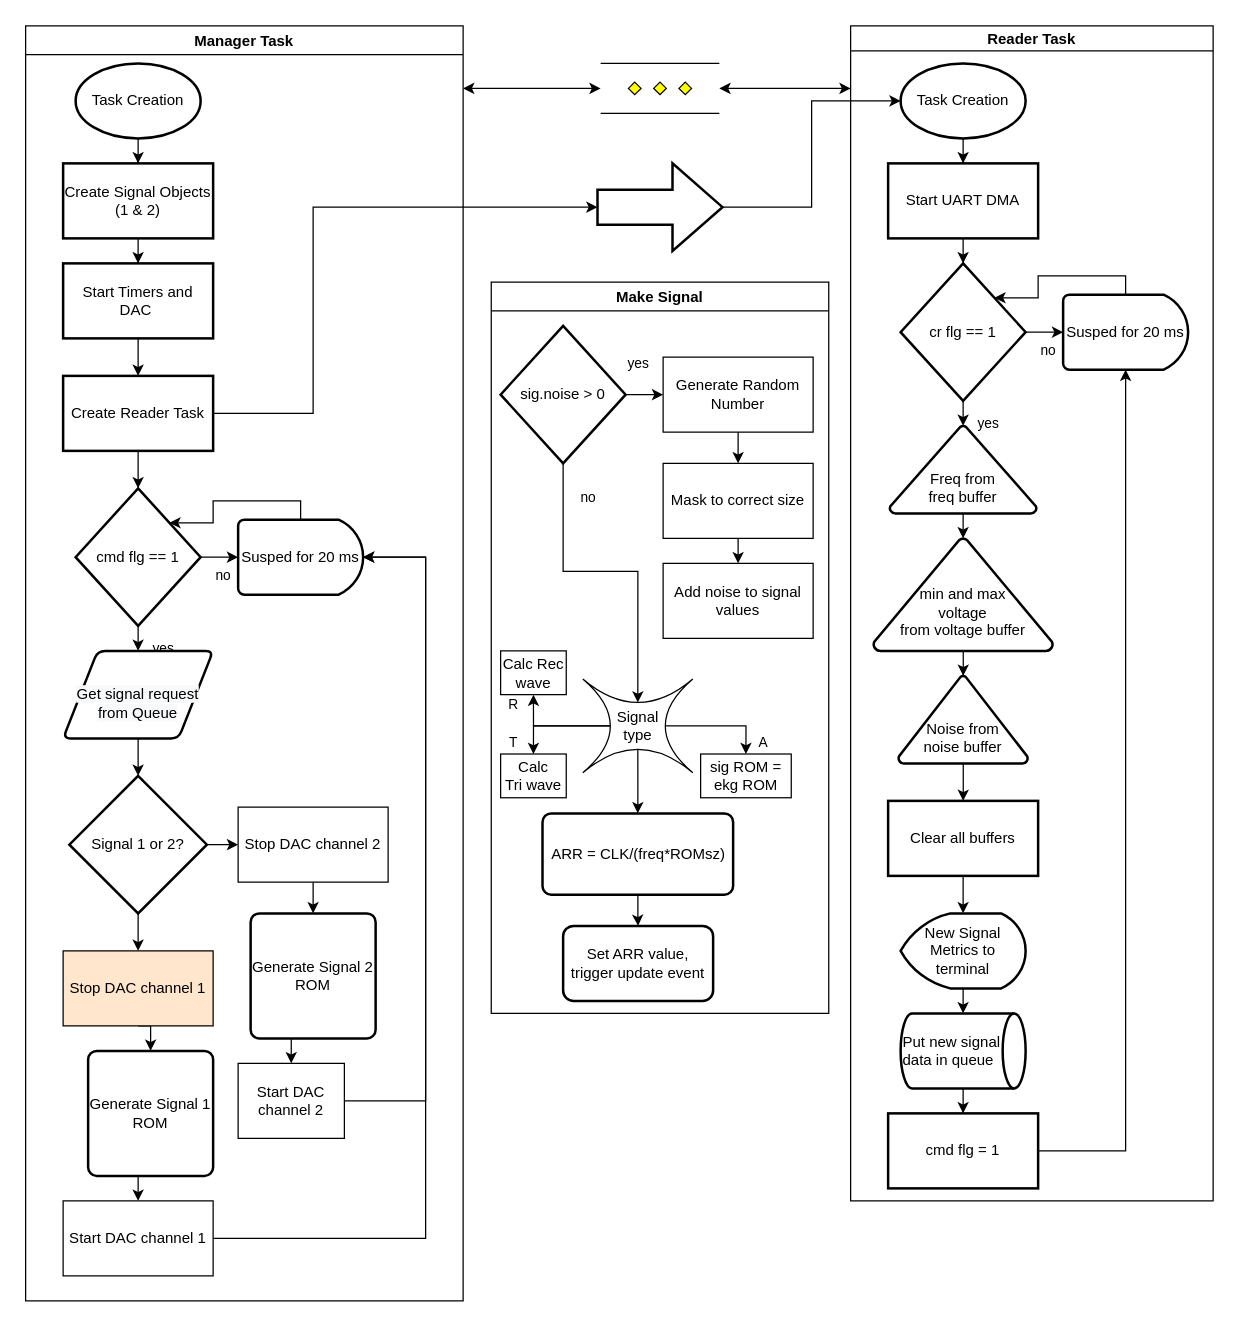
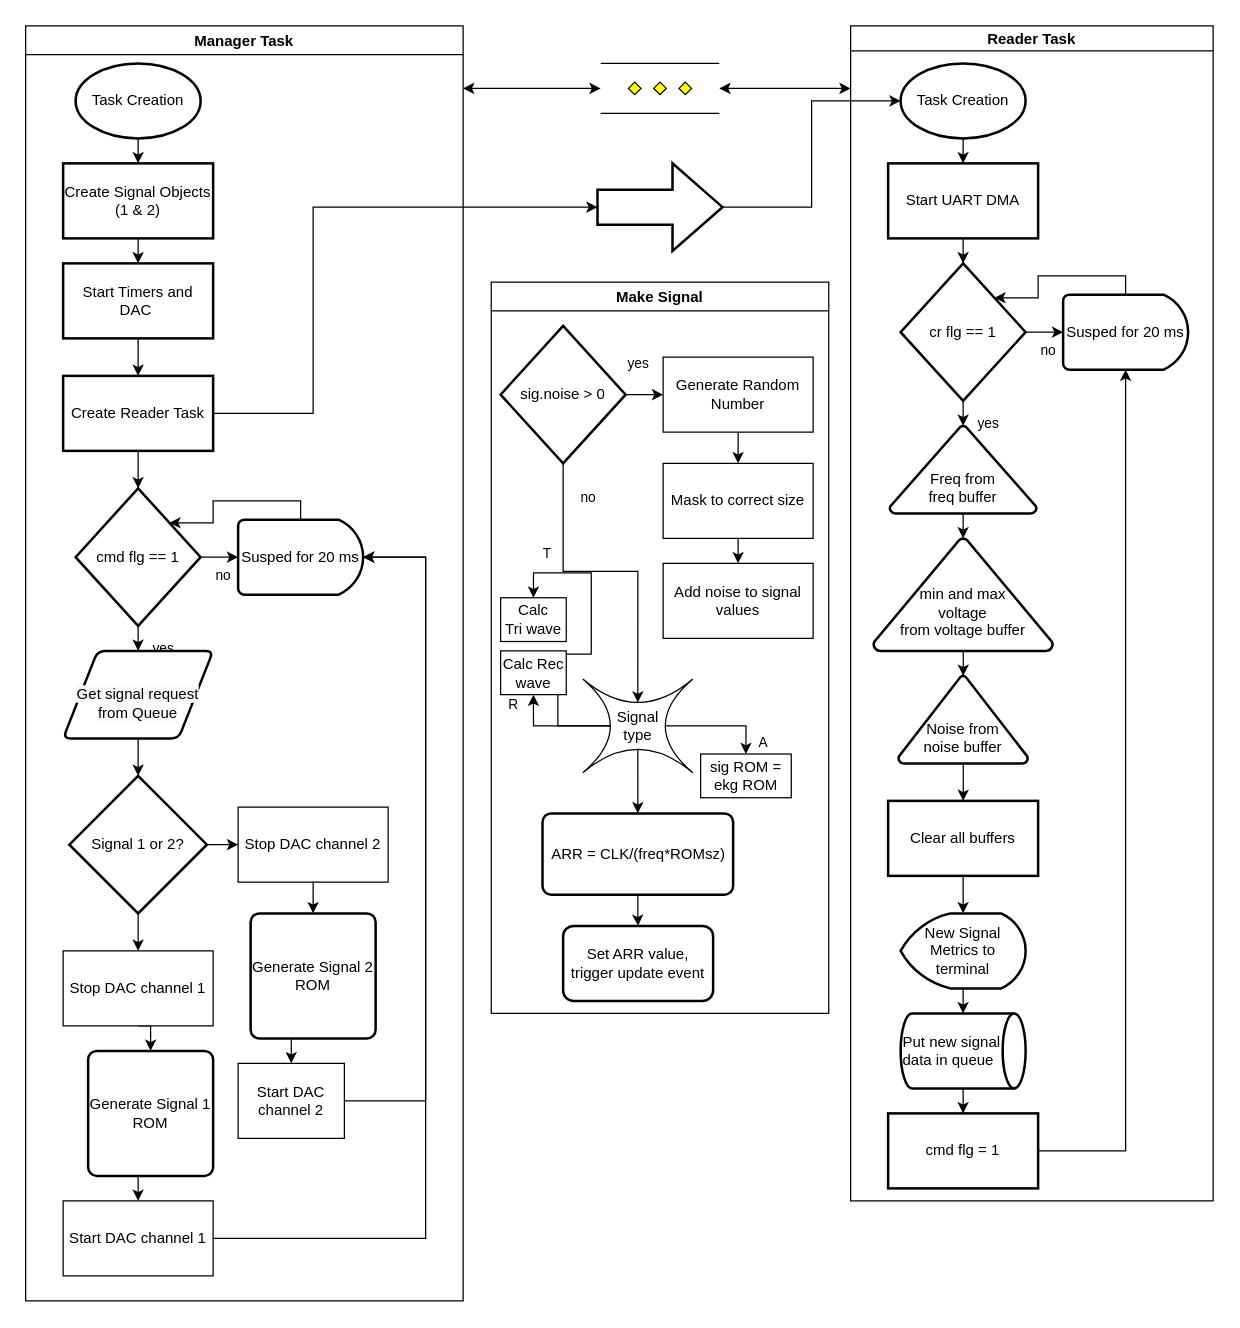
(533, 776) -> (533, 619)
(138, 988) -> (138, 988)
